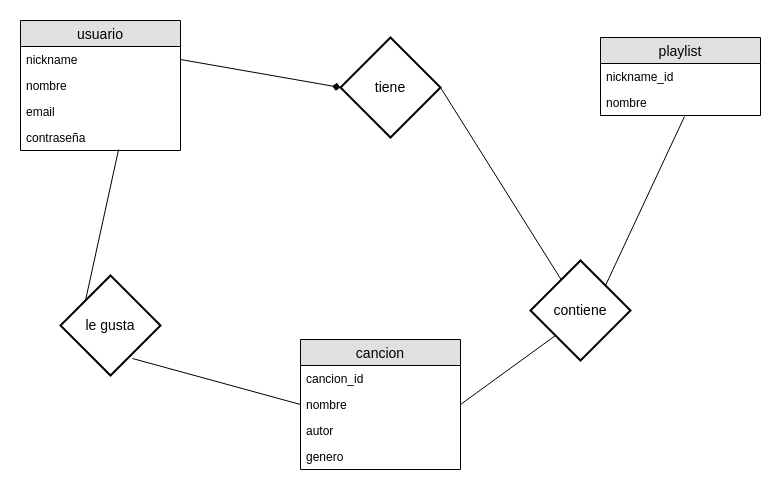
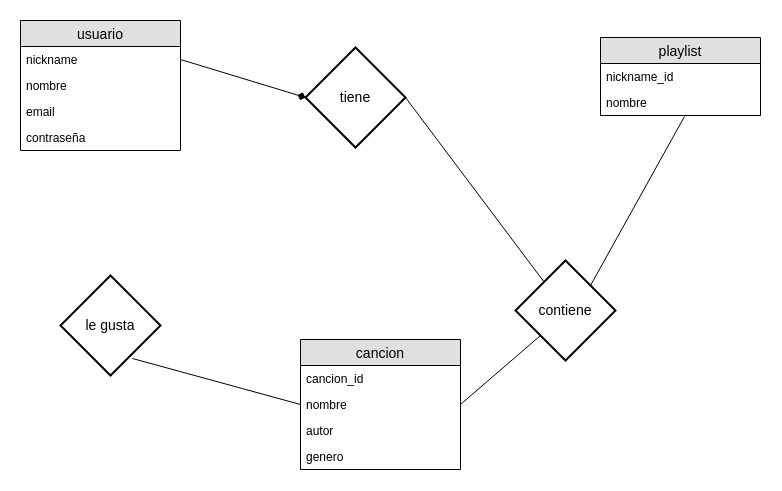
(391, 88) -> (356, 98)
(102, 225) -> none
(581, 311) -> (566, 311)
